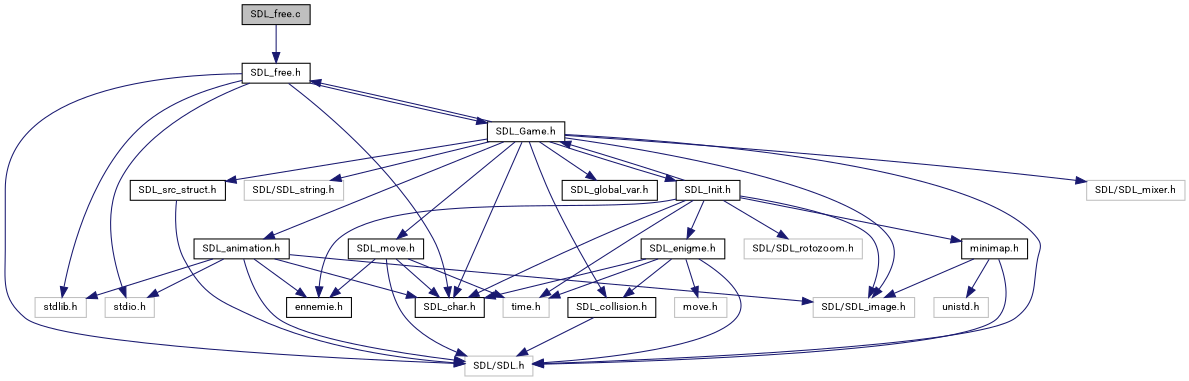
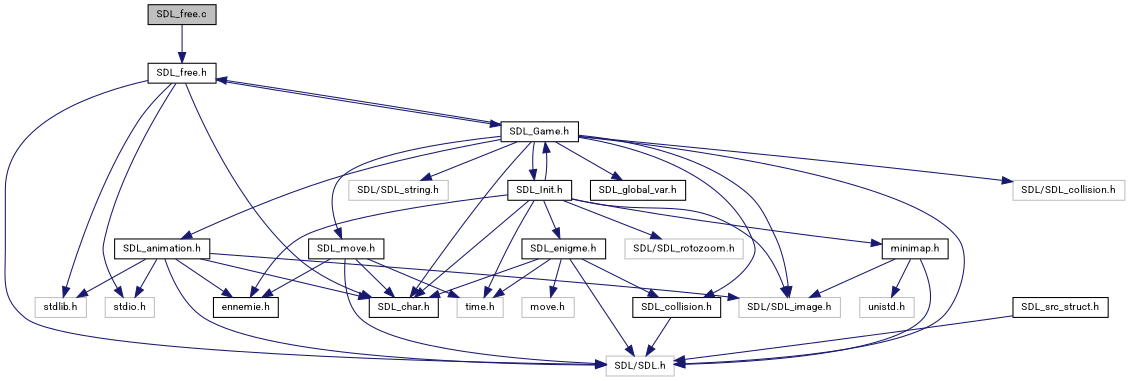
(362, 159) -> none
(1136, 190) -> (1069, 190)
